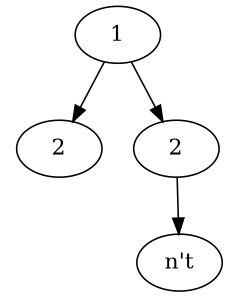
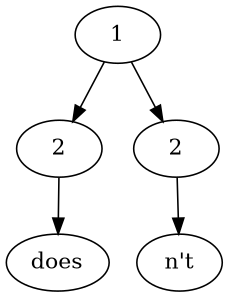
none -> (58, 263)
